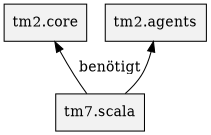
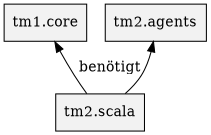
(45, 23) -> (45, 23)
(100, 112) -> (100, 112)
